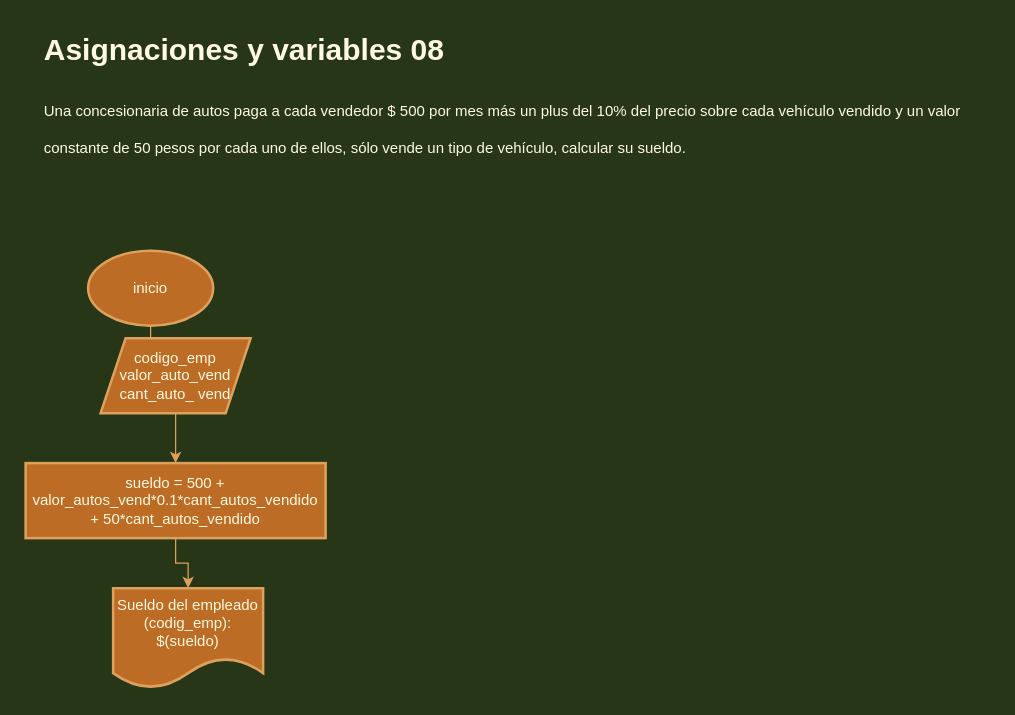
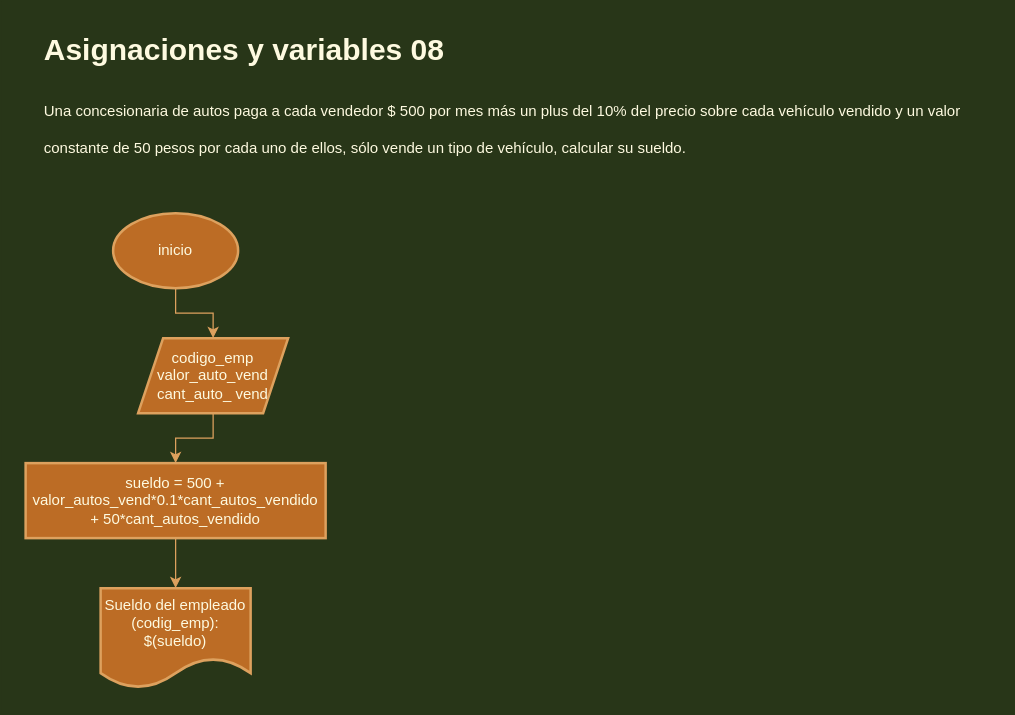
(151, 288) -> (176, 251)
(176, 376) -> (213, 376)
(188, 638) -> (176, 638)
